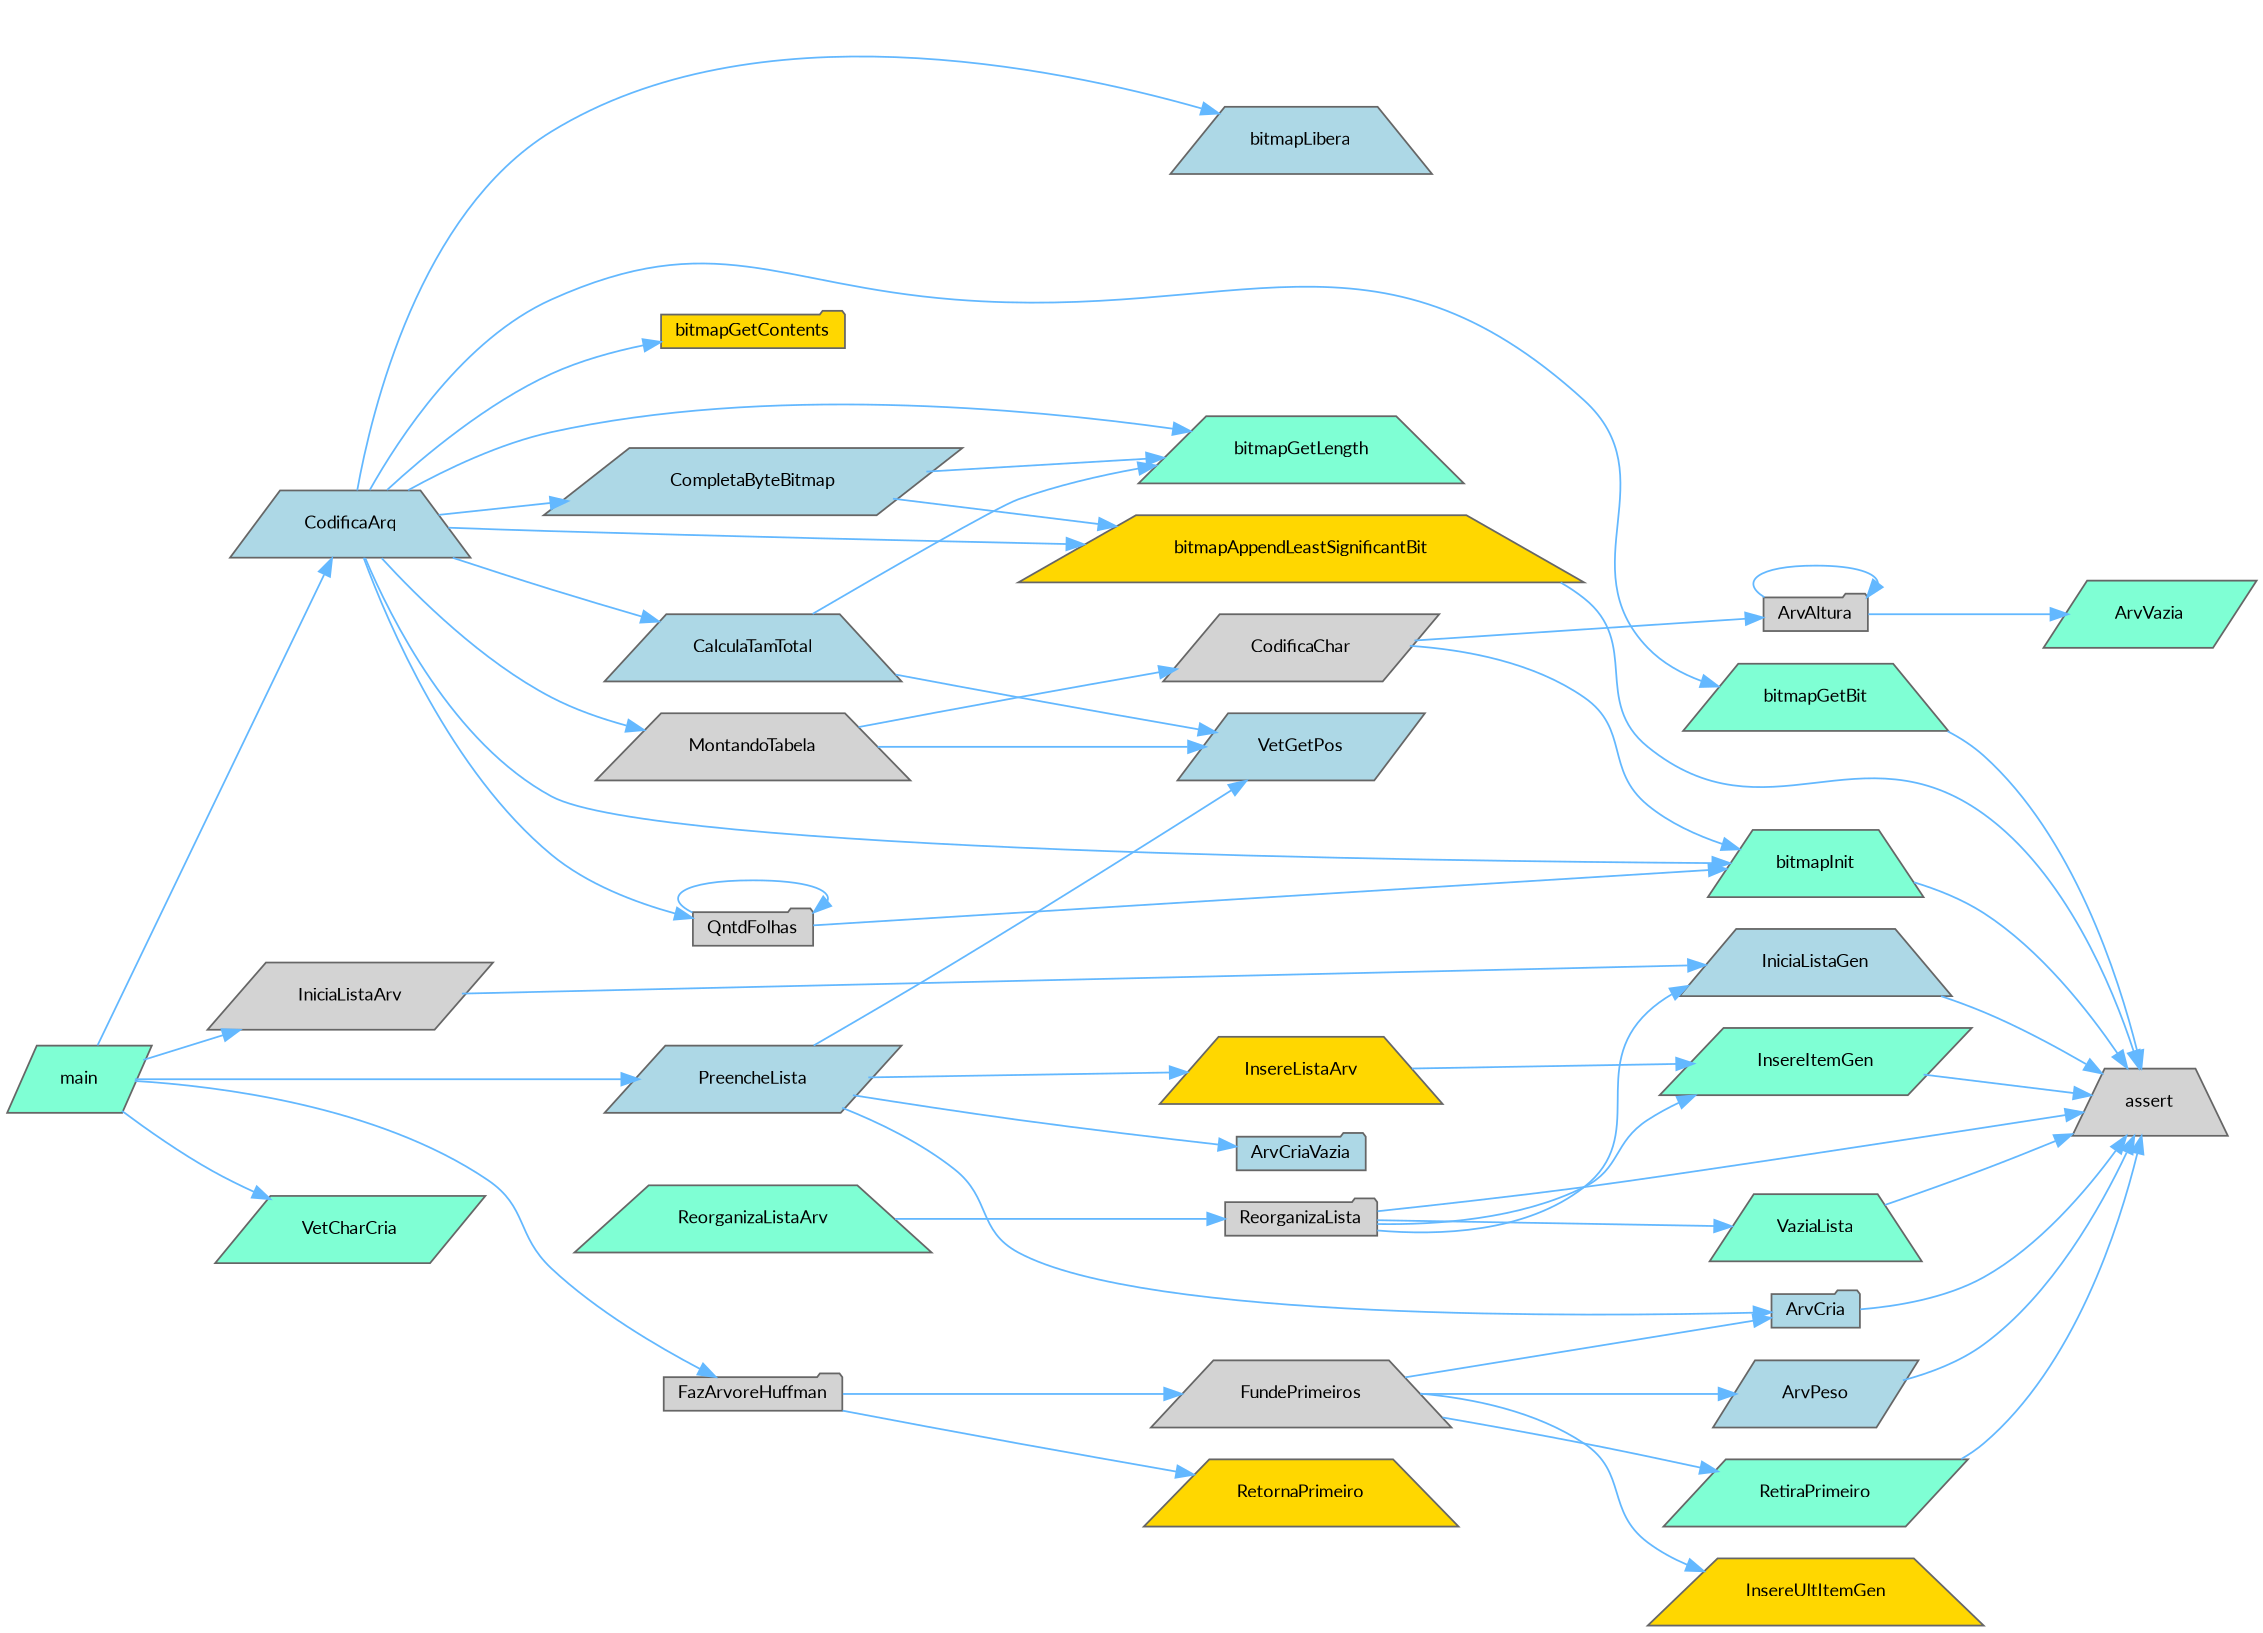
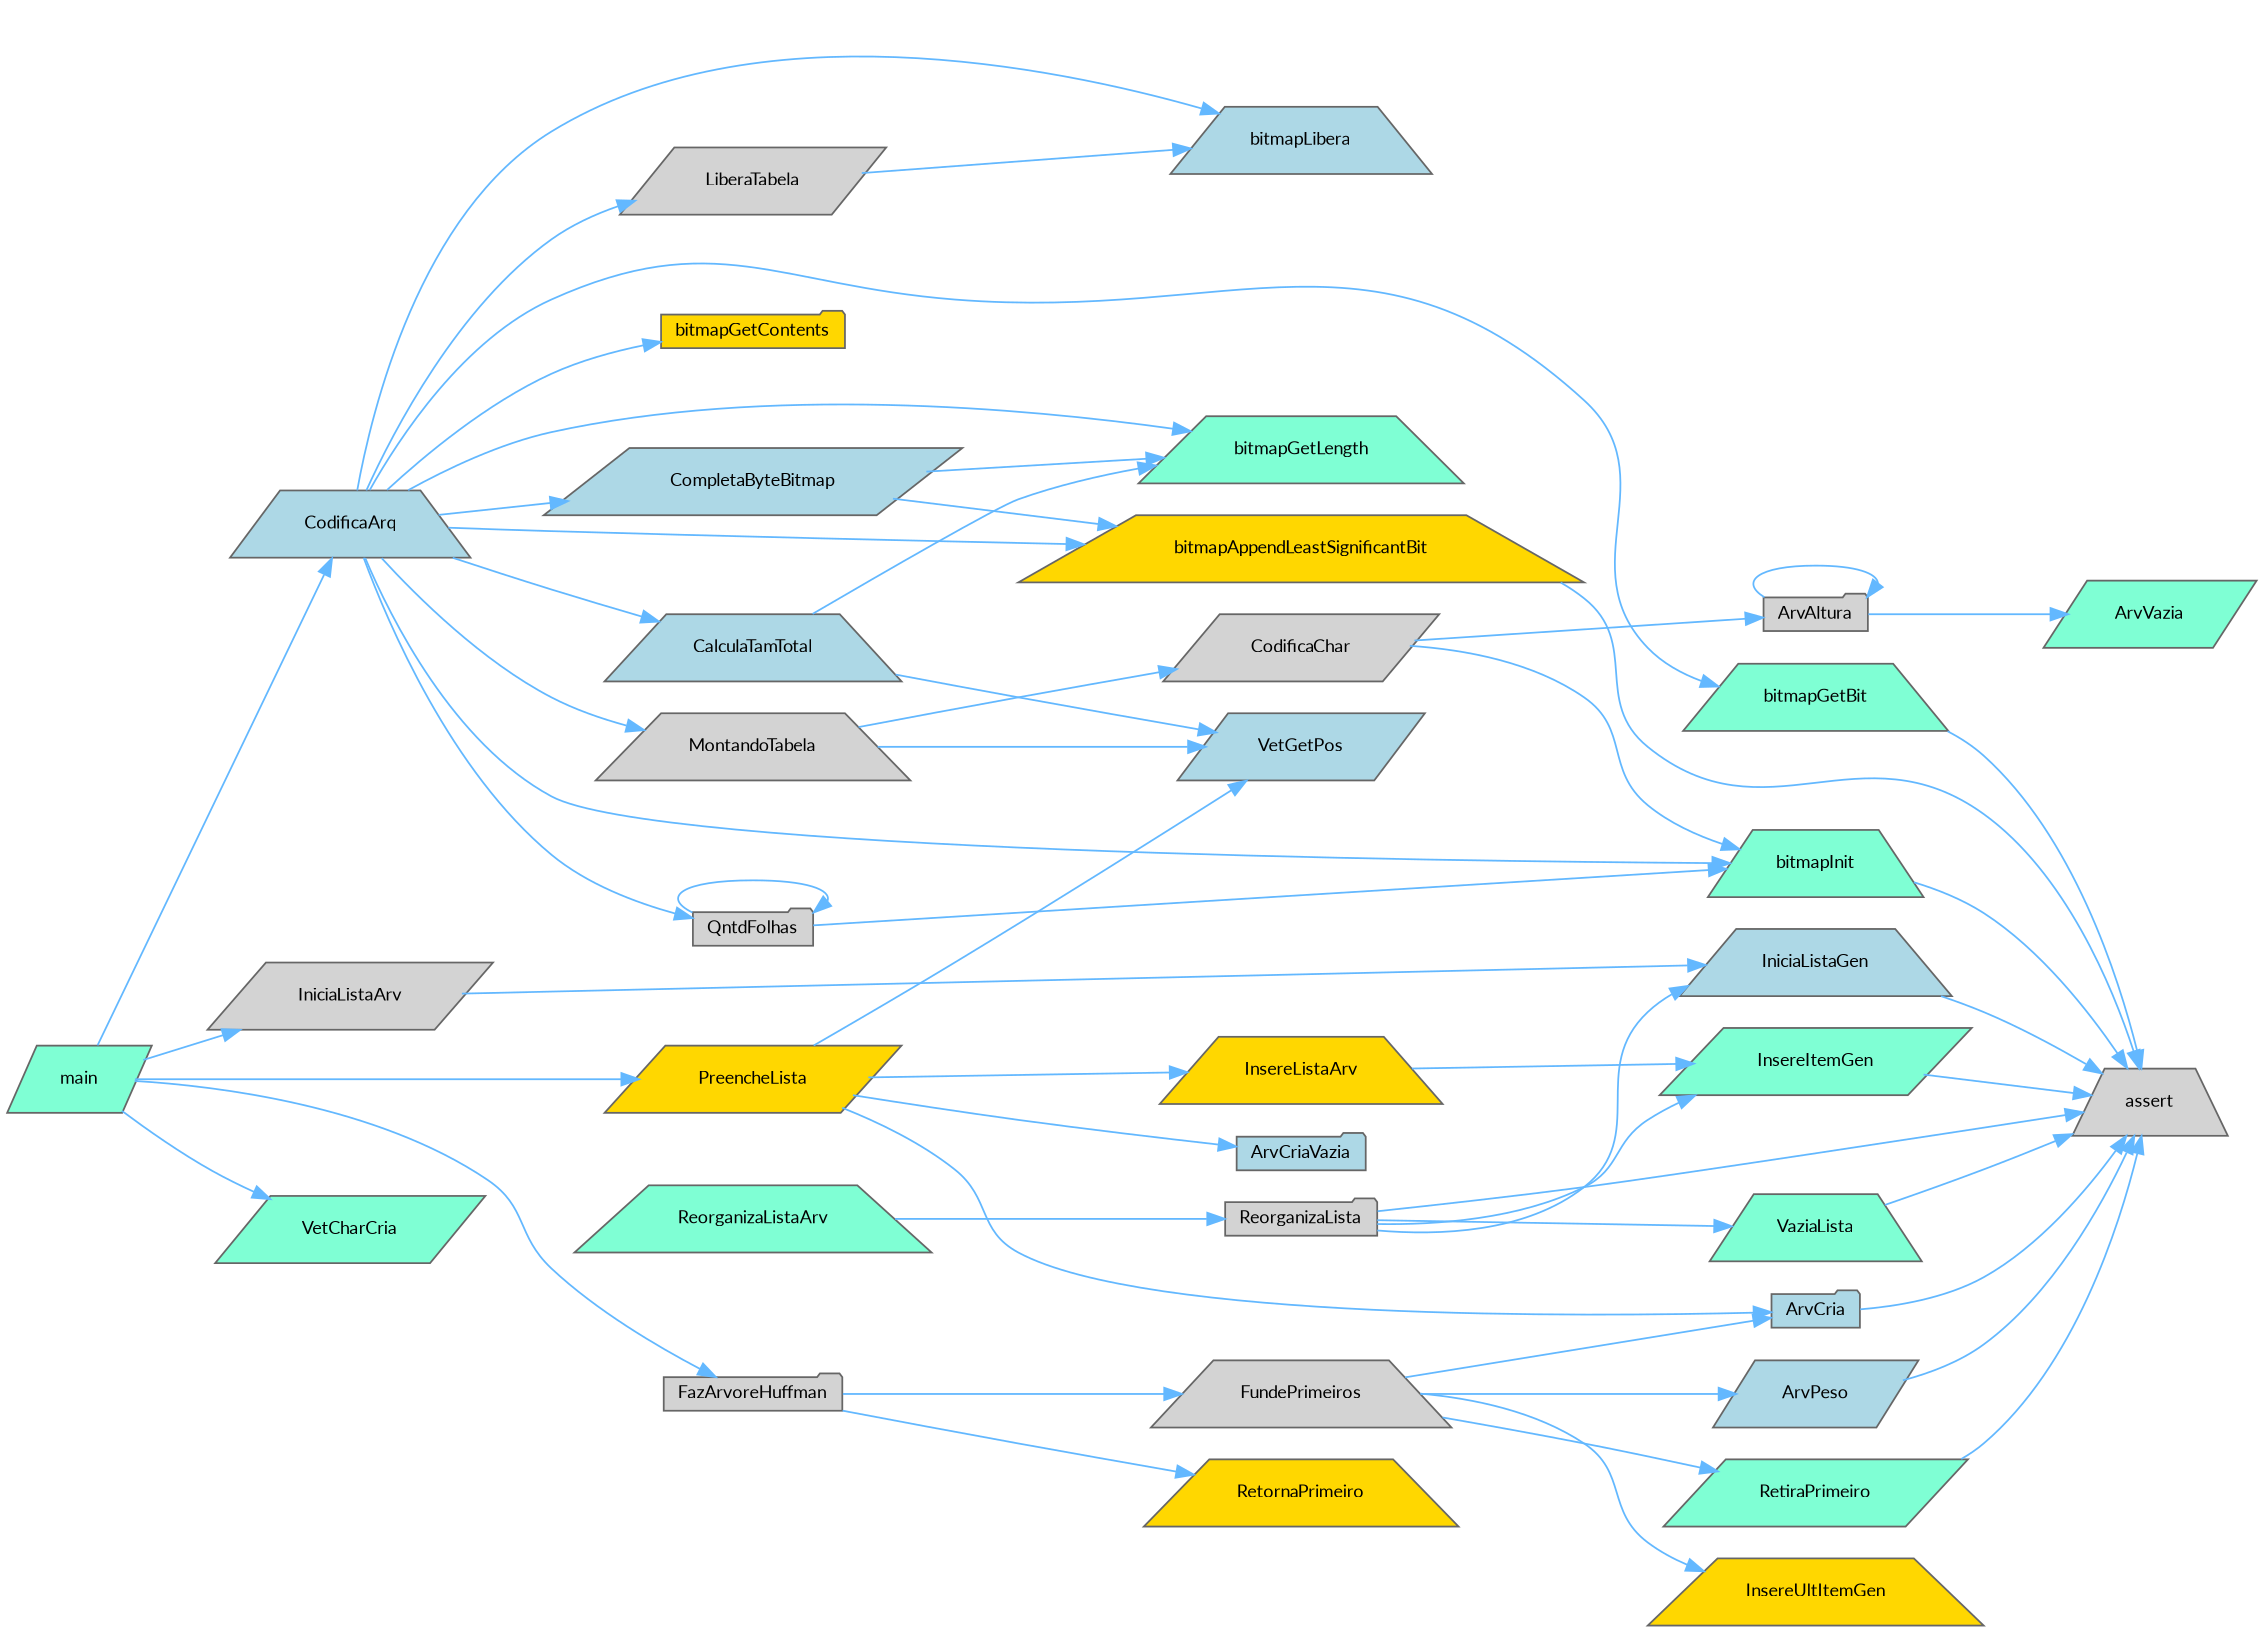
none -> (753, 181)
(753, 1079) -> (753, 1079)
